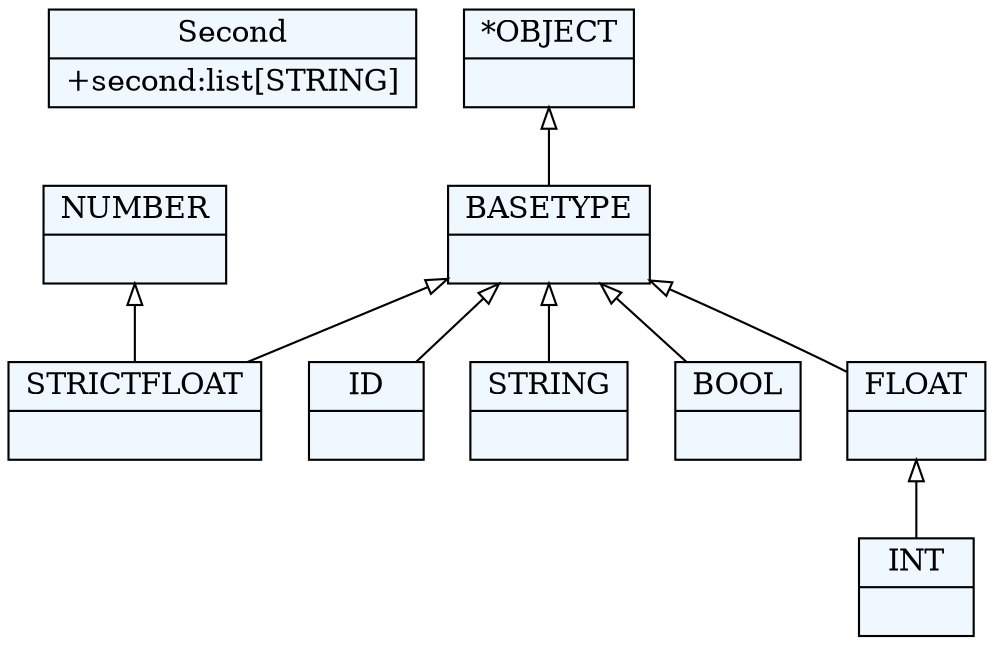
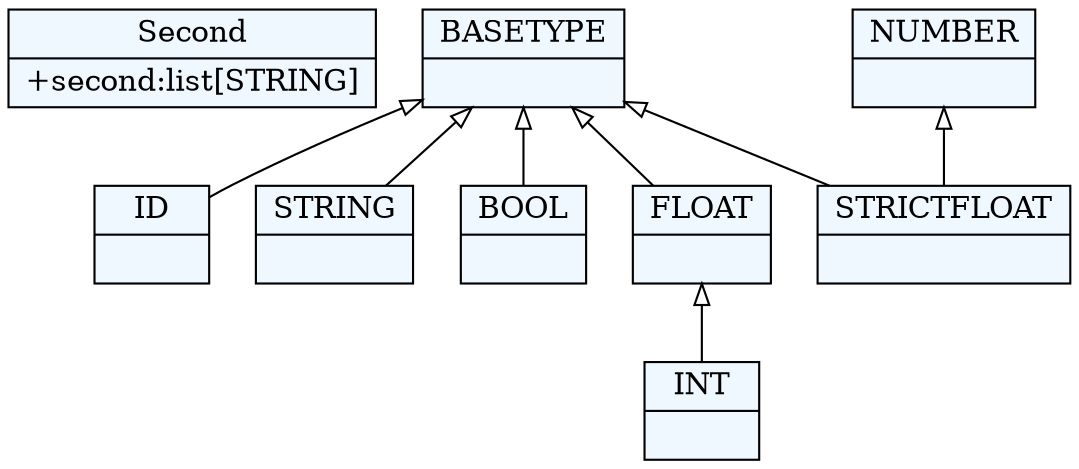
(549, 58) -> none
